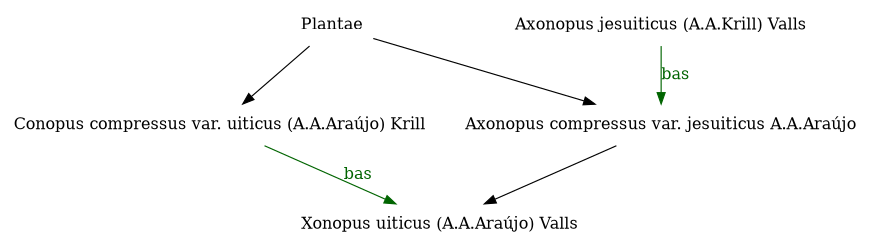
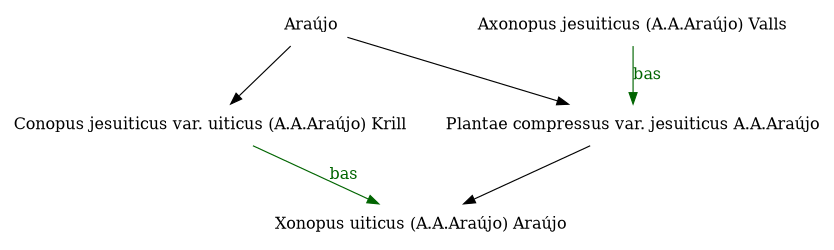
(332, 25) -> (311, 25)
(661, 25) -> (633, 25)
(220, 125) -> (210, 125)
(661, 125) -> (633, 125)
(440, 225) -> (421, 225)
